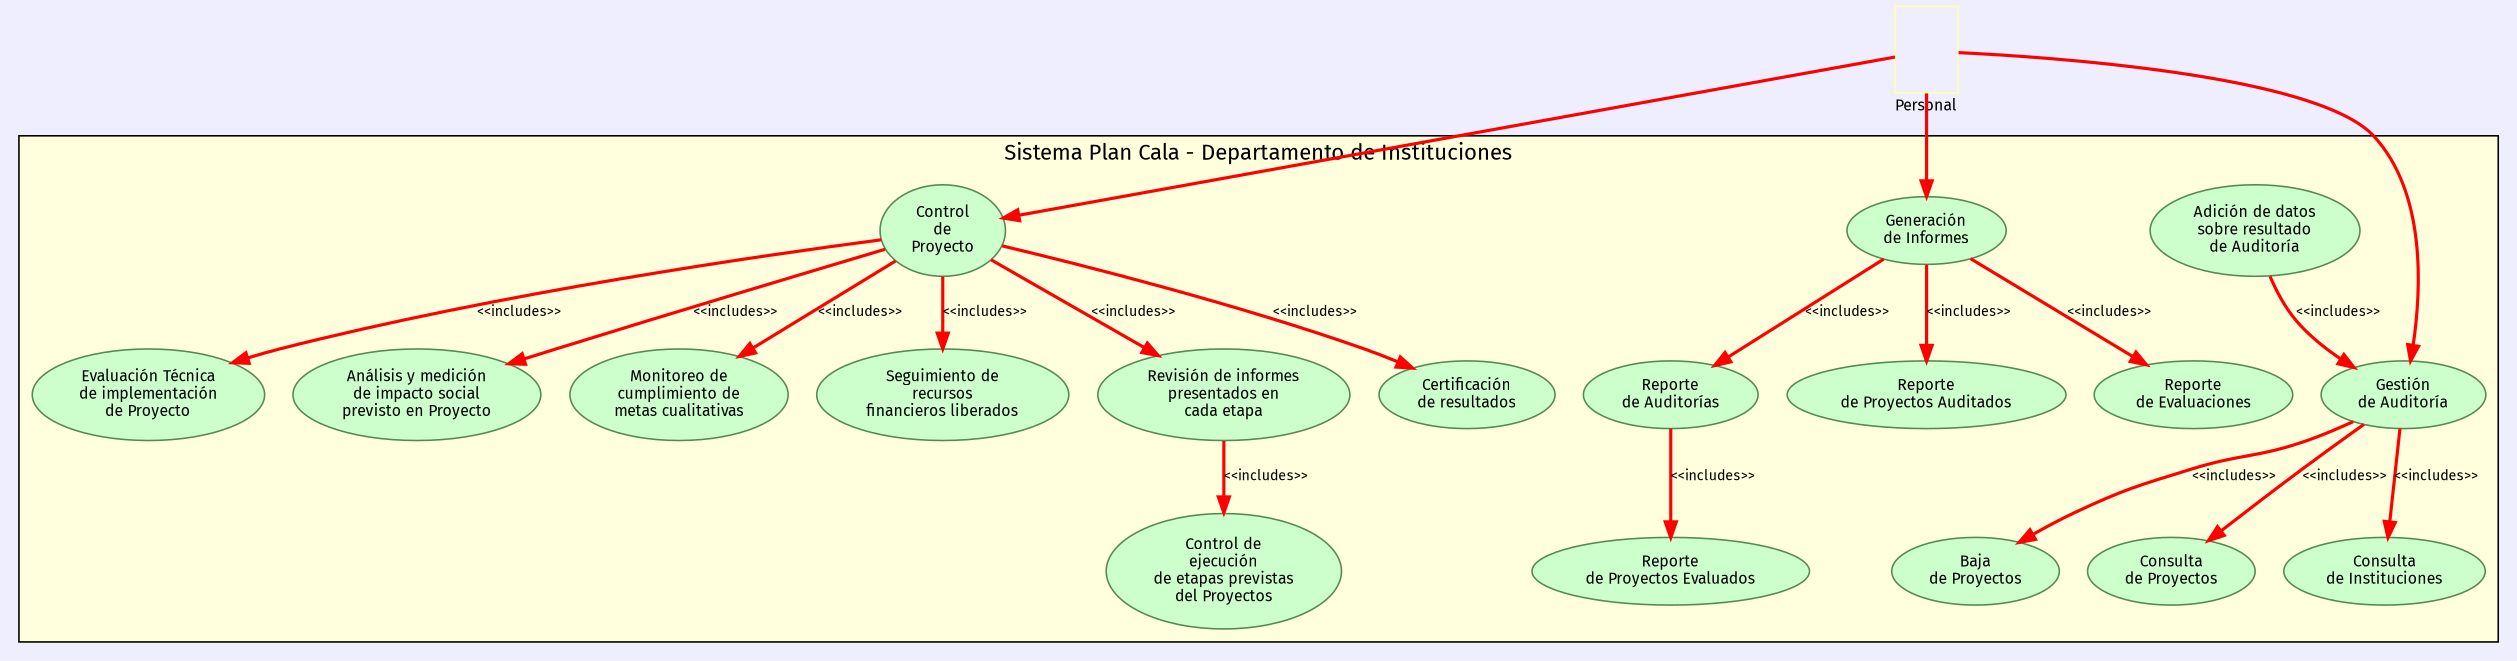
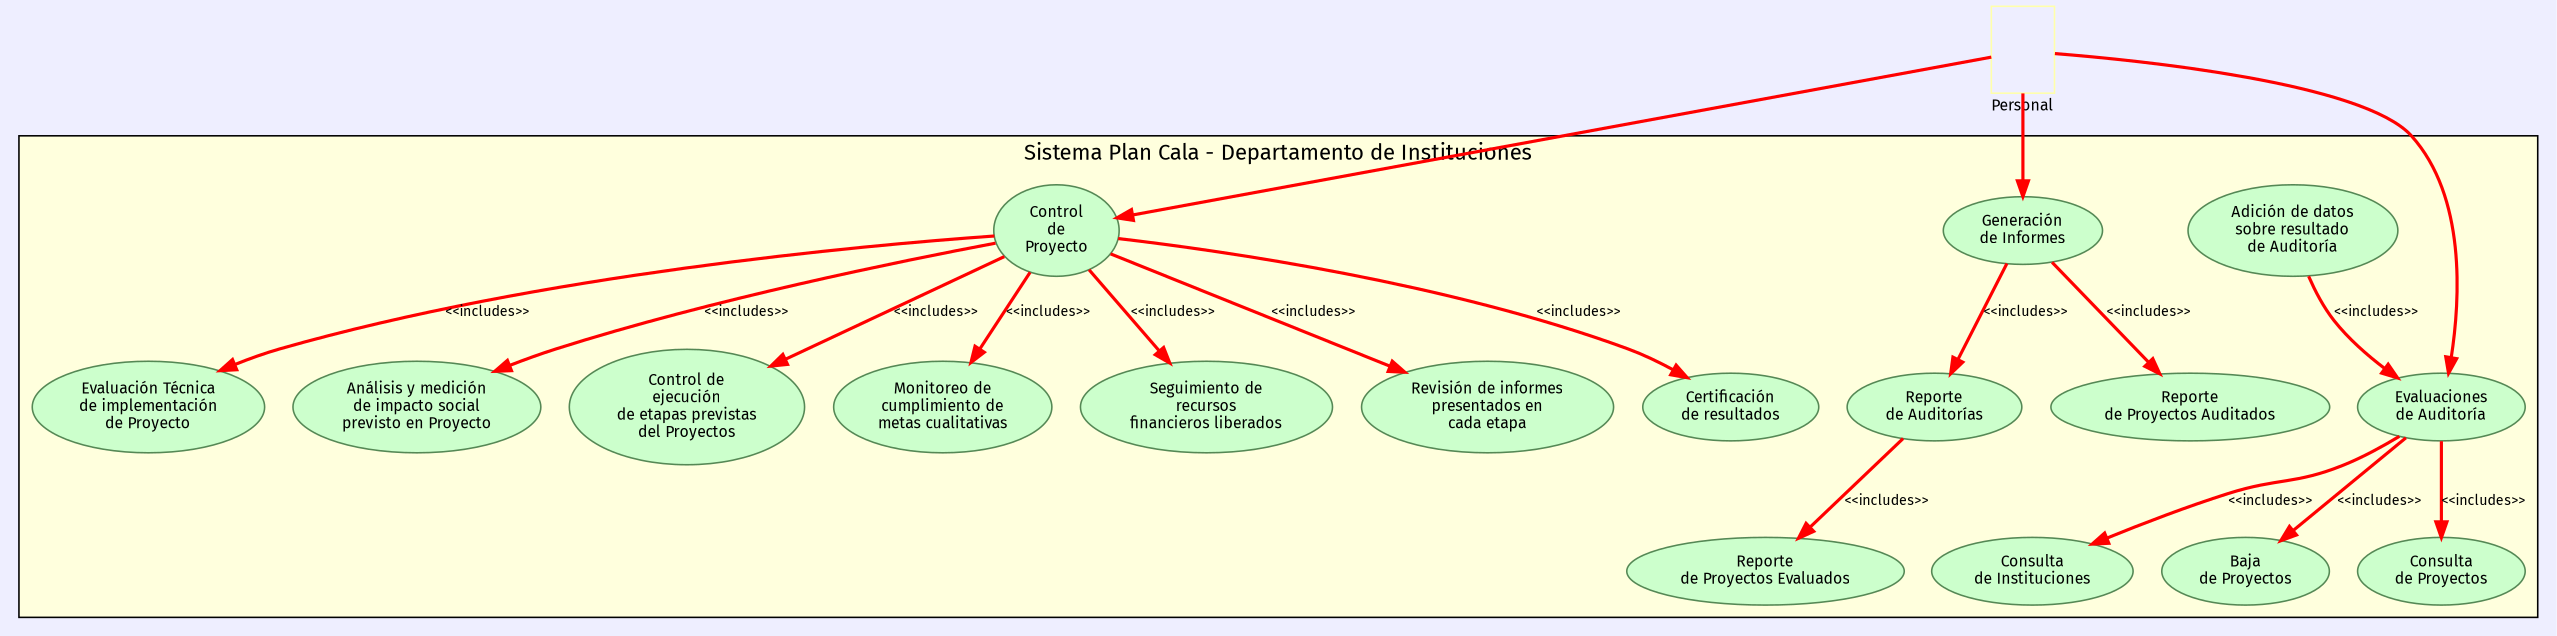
(2193, 395) -> none
(2403, 395) -> (2441, 407)
(1224, 469) -> (895, 308)
